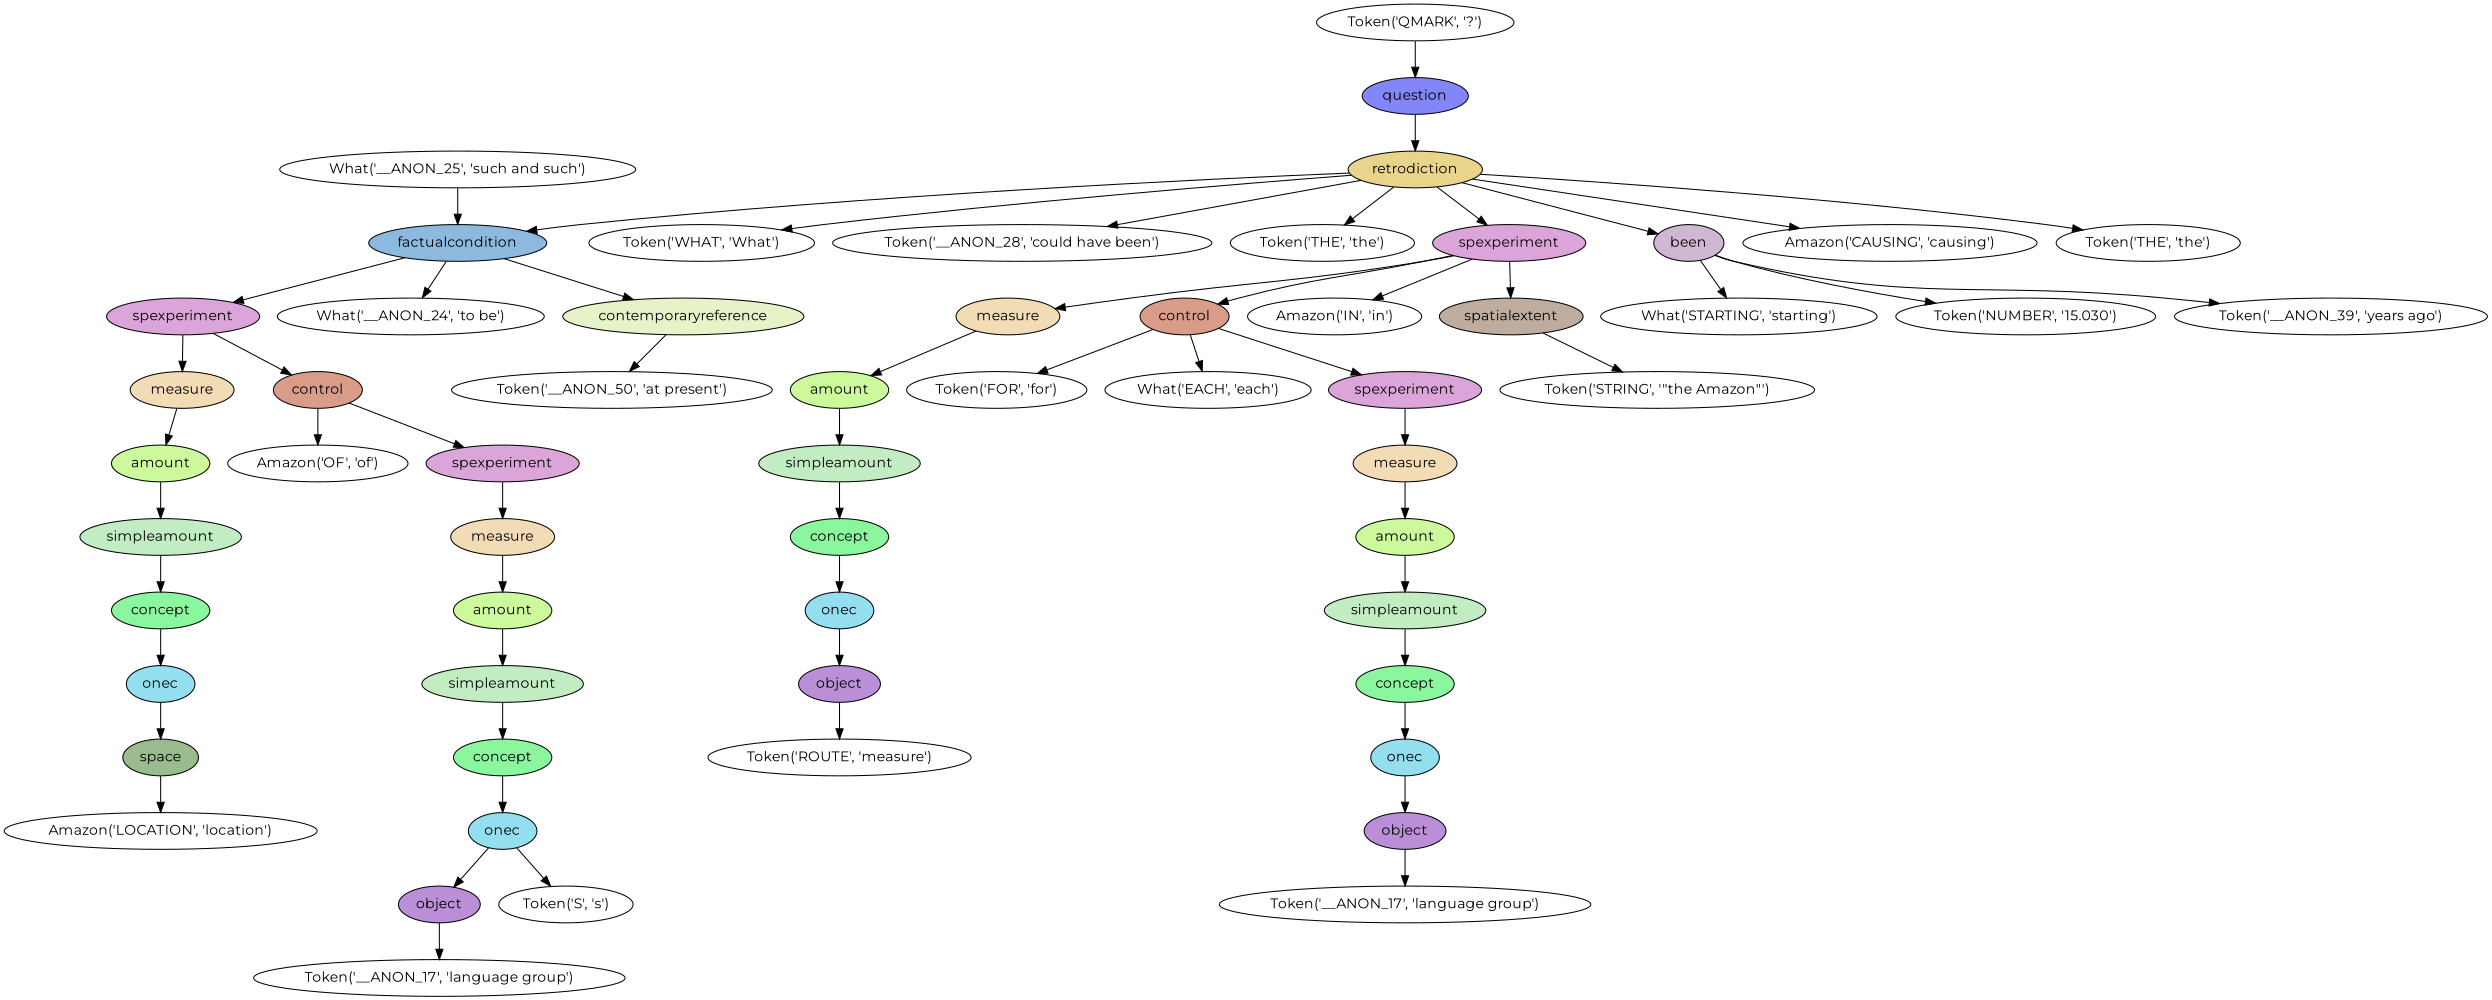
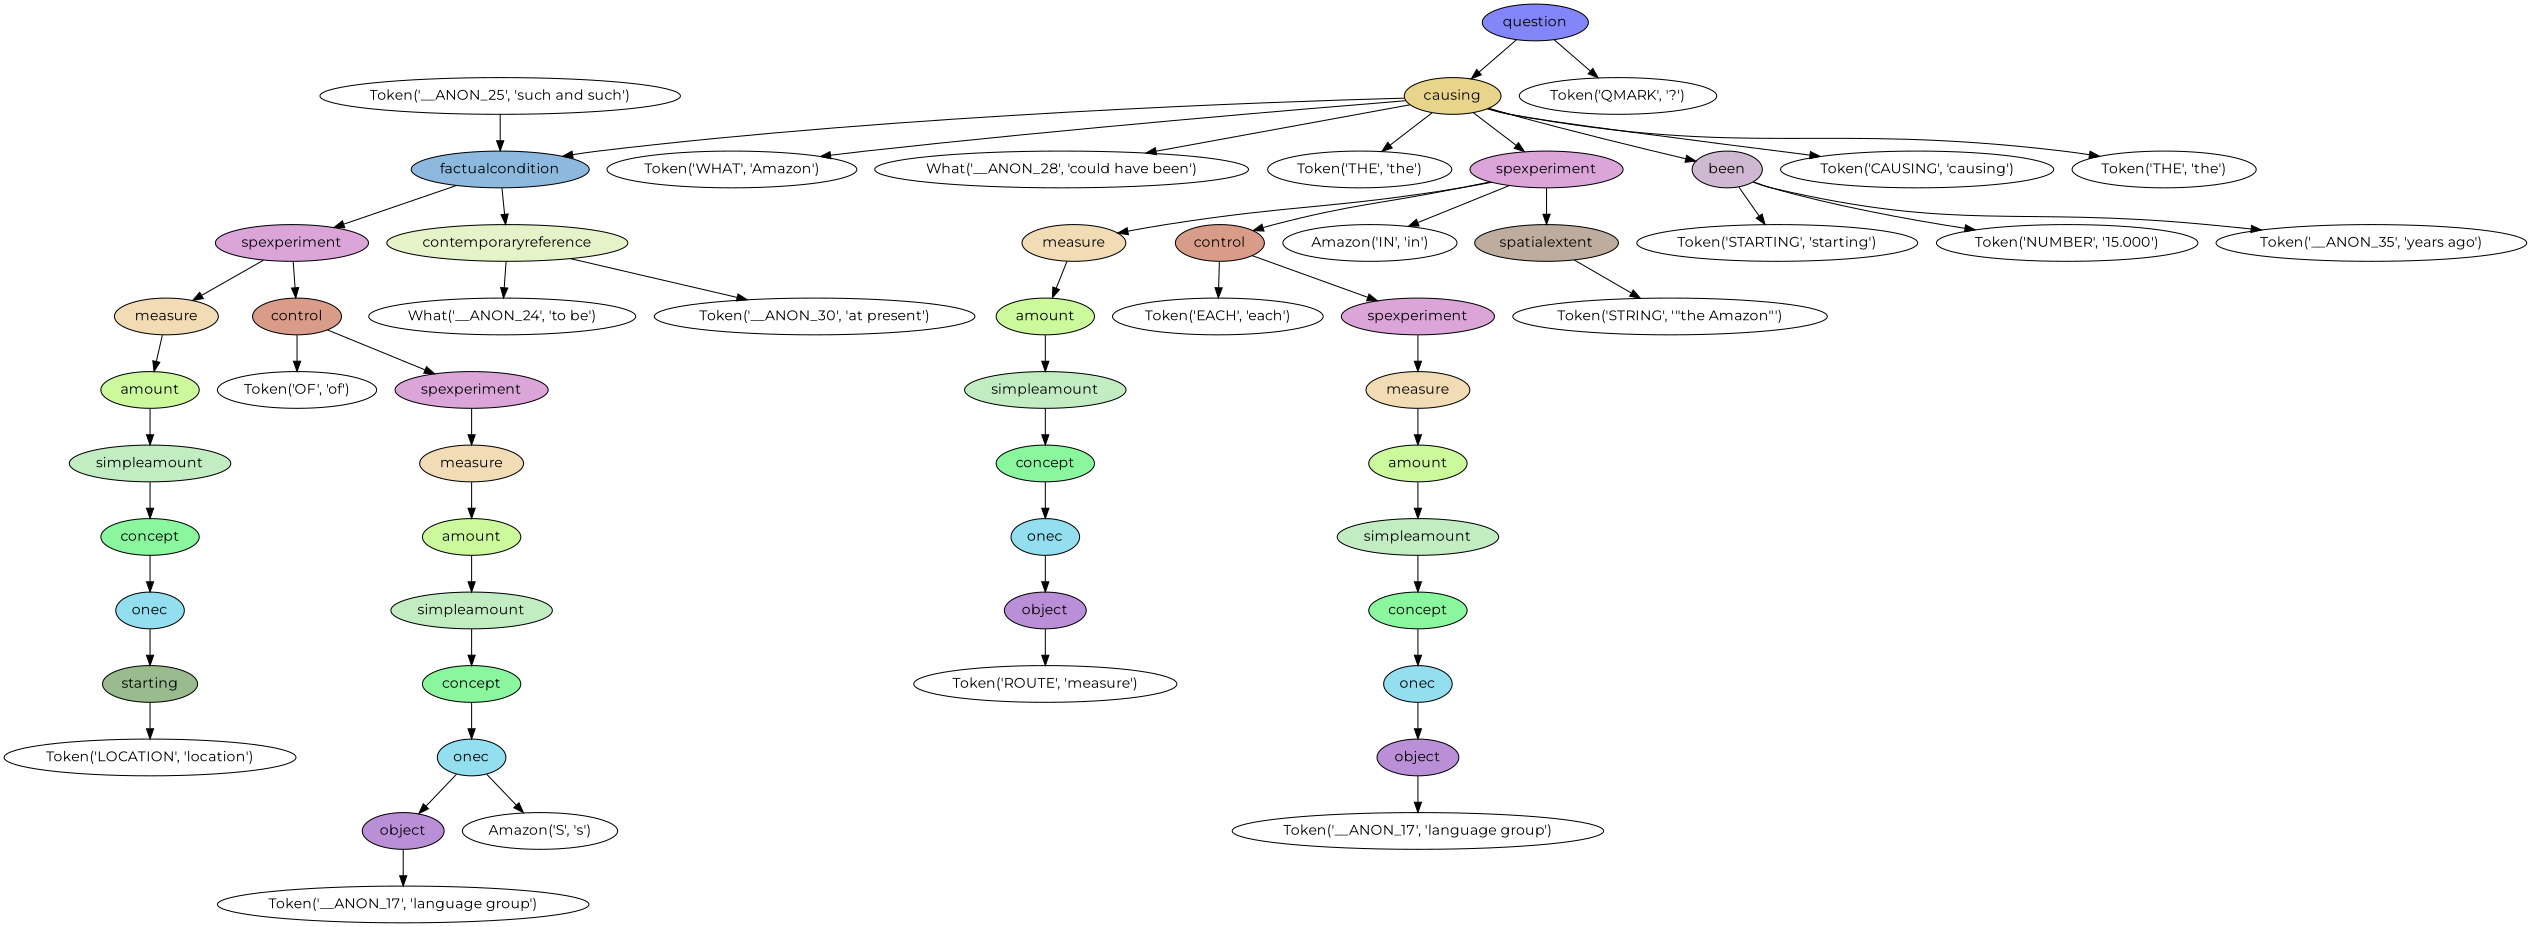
(1415, 54) -> (1572, 55)
(458, 169) -> (500, 96)
(1415, 169) -> (1453, 96)
(702, 243) -> (732, 169)
(1022, 243) -> (1062, 169)
(1890, 243) -> (1917, 169)
(437, 275) -> (505, 275)
(1739, 316) -> (1777, 243)
(2026, 316) -> (2067, 243)
(2331, 316) -> (2371, 243)
(612, 390) -> (815, 316)
(997, 390) -> none
(1208, 390) -> (1218, 316)
(318, 463) -> (297, 390)
(161, 757) -> (150, 684)
(161, 831) -> (150, 757)
(566, 904) -> (540, 831)
